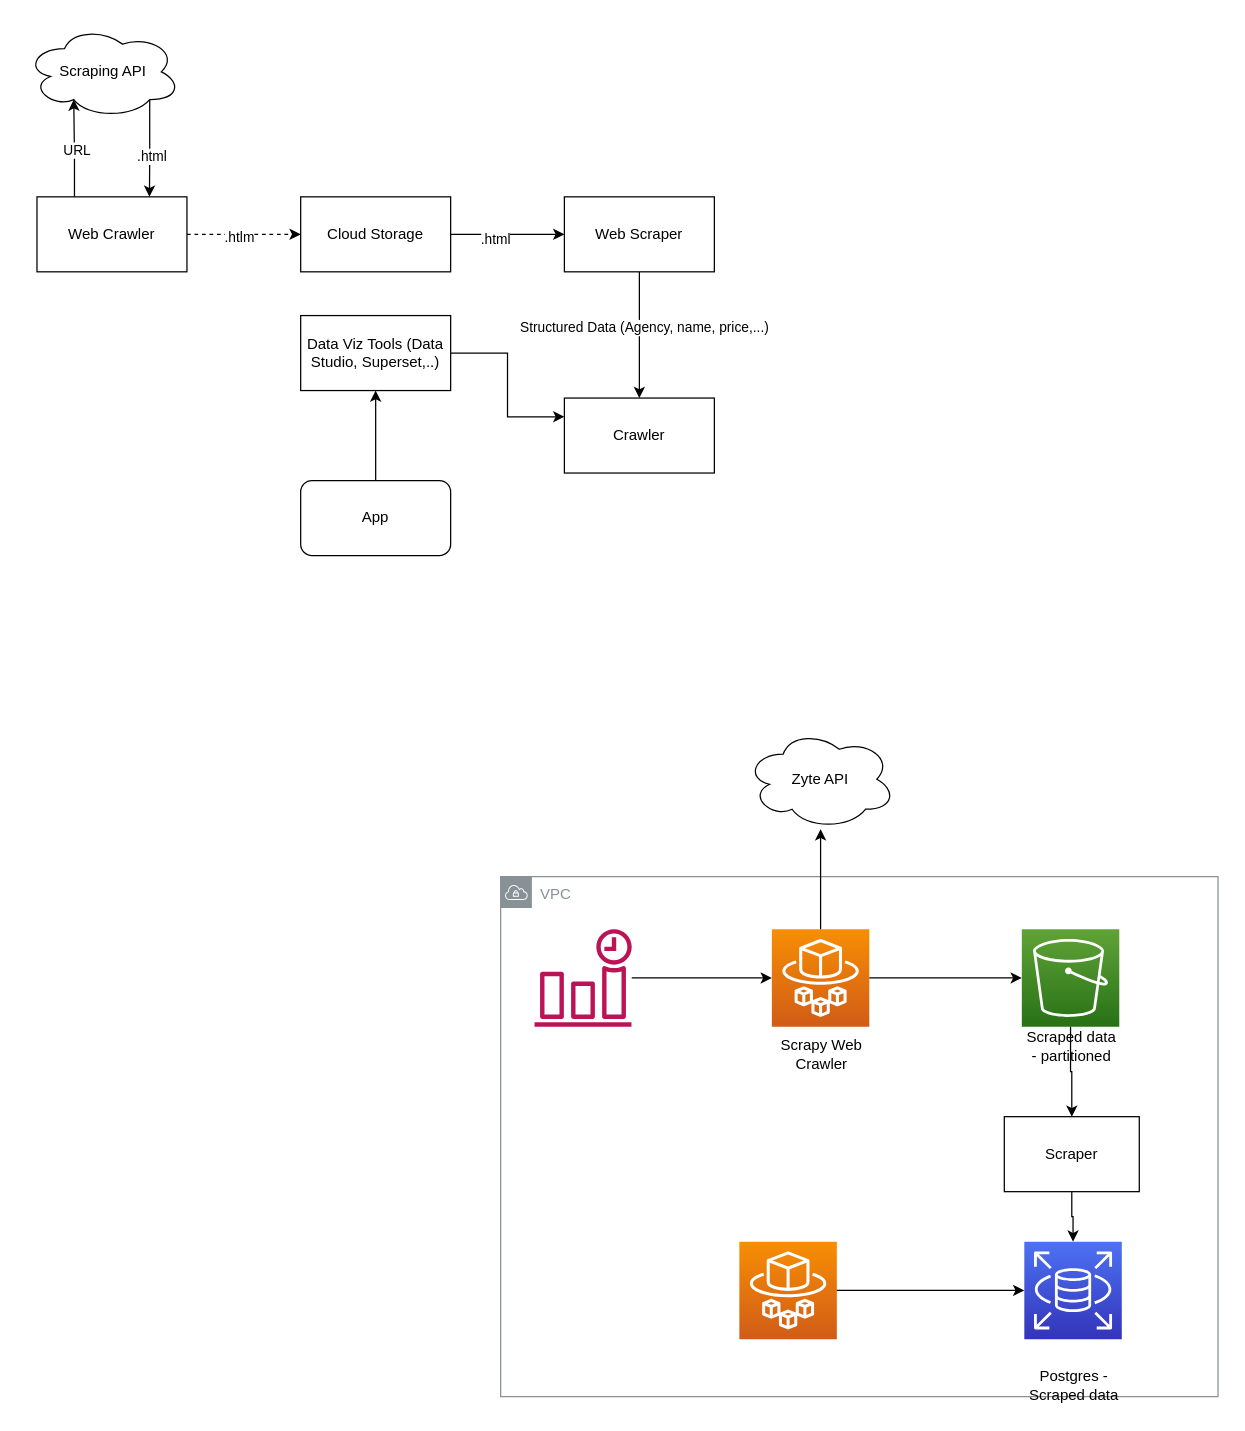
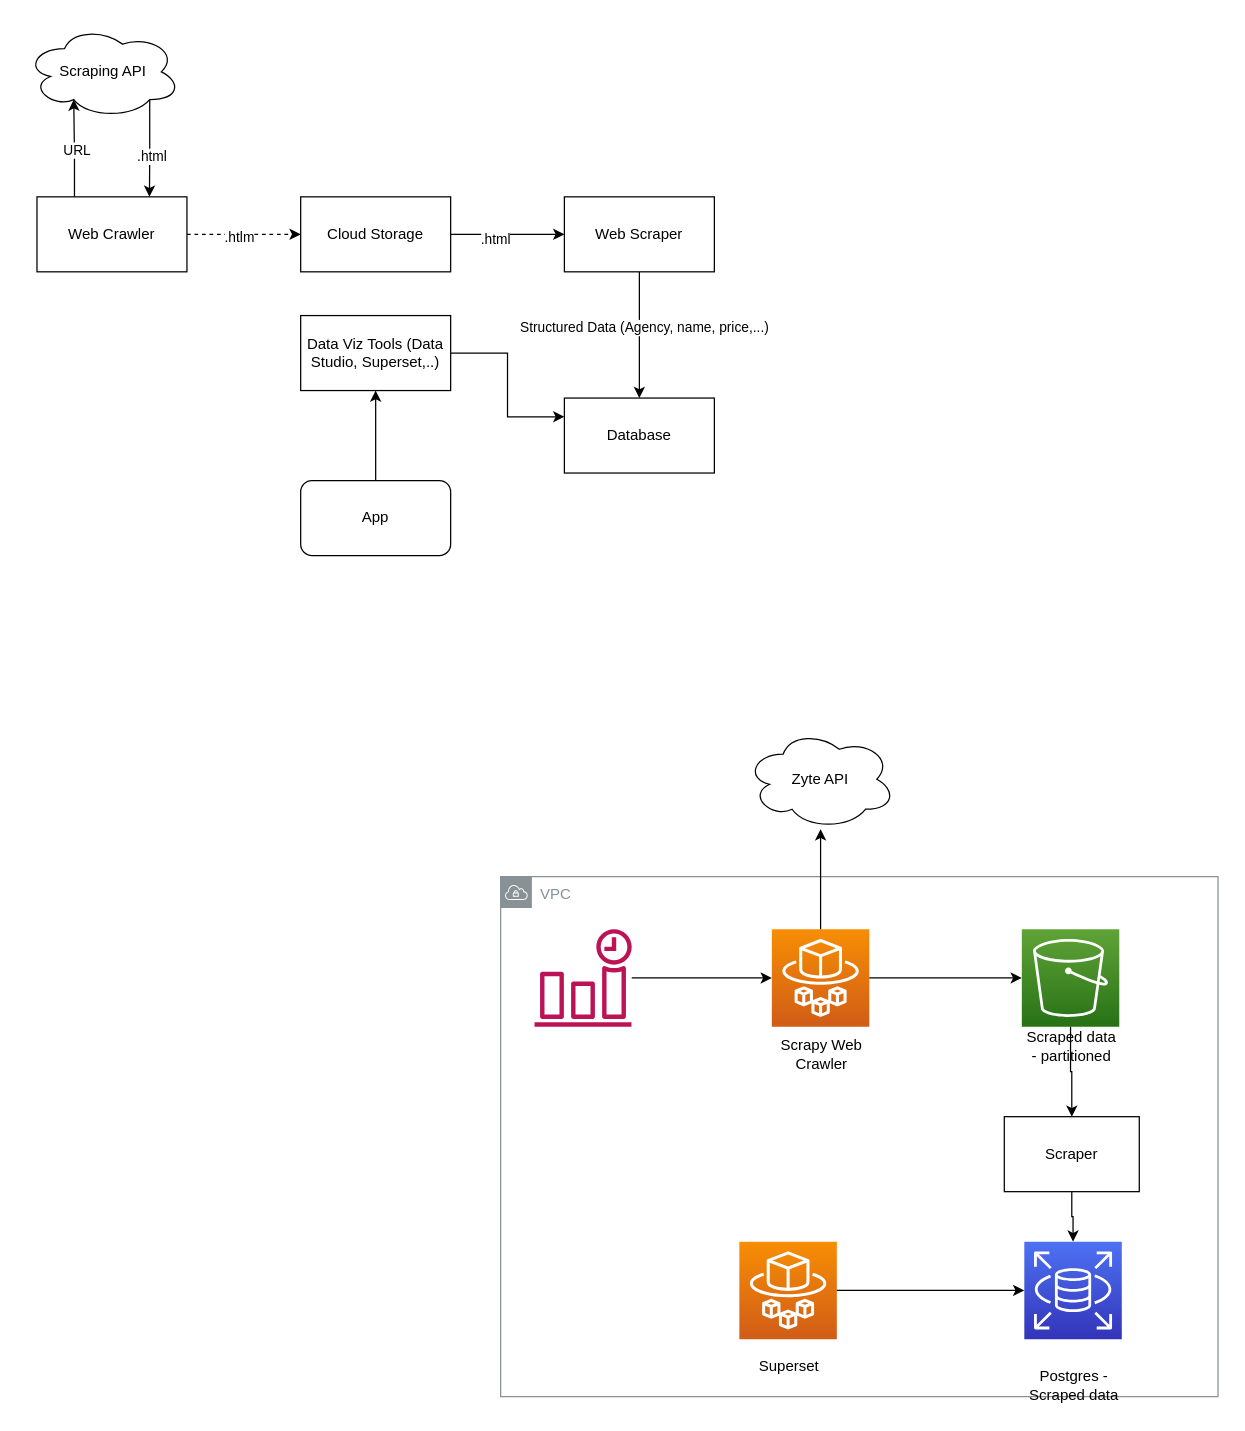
(639, 436) -> (639, 436)
none -> (789, 1367)
